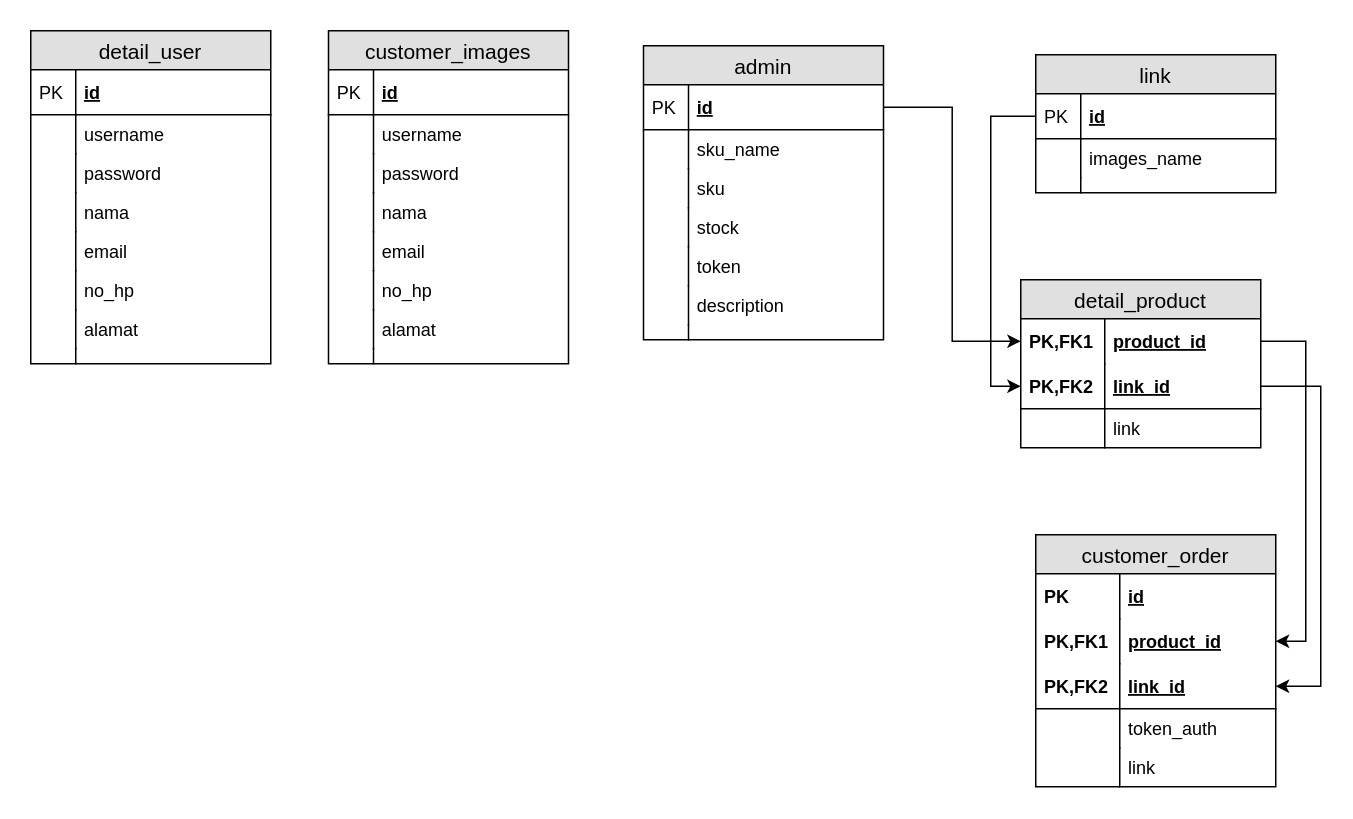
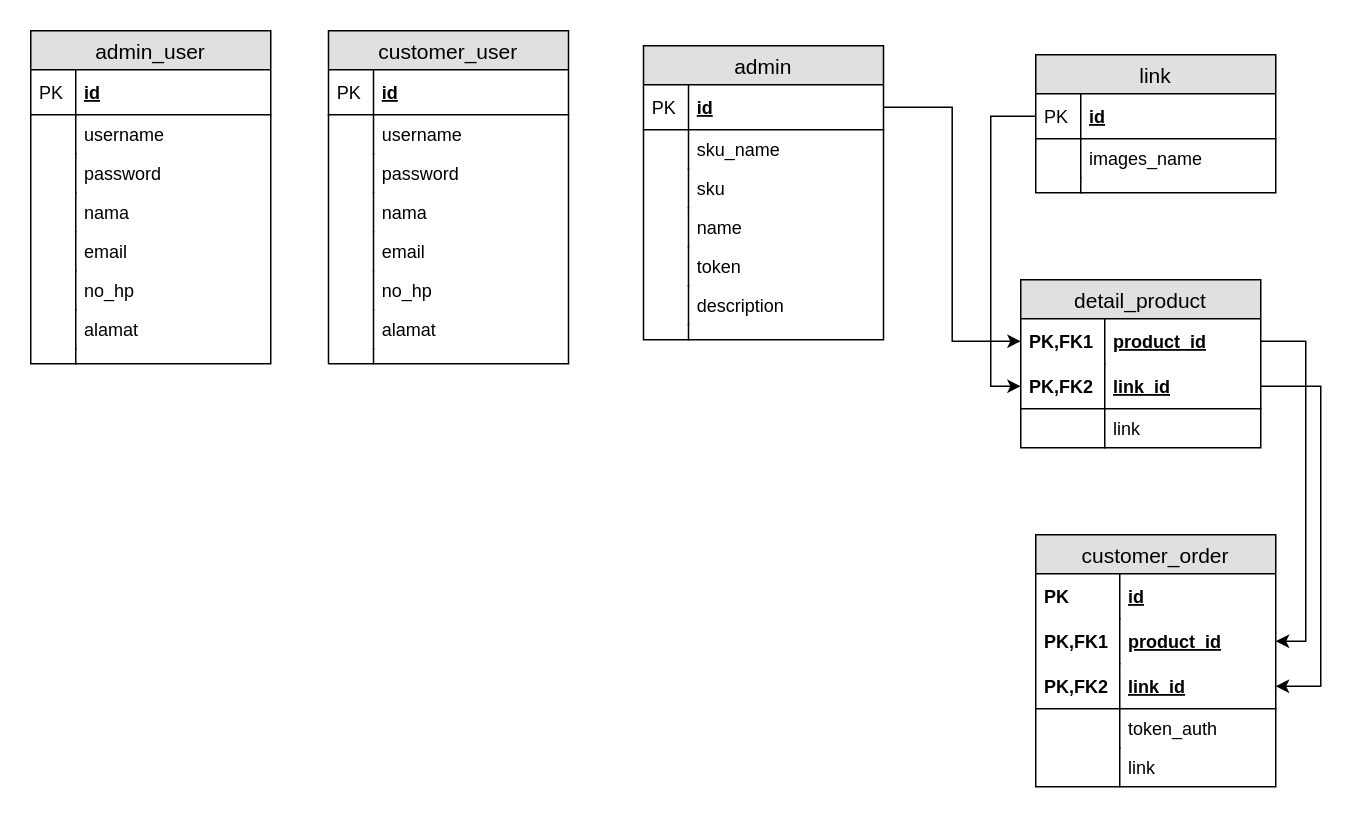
(150, 52) -> (150, 52)
(448, 52) -> (448, 52)
(722, 228) -> (717, 228)
